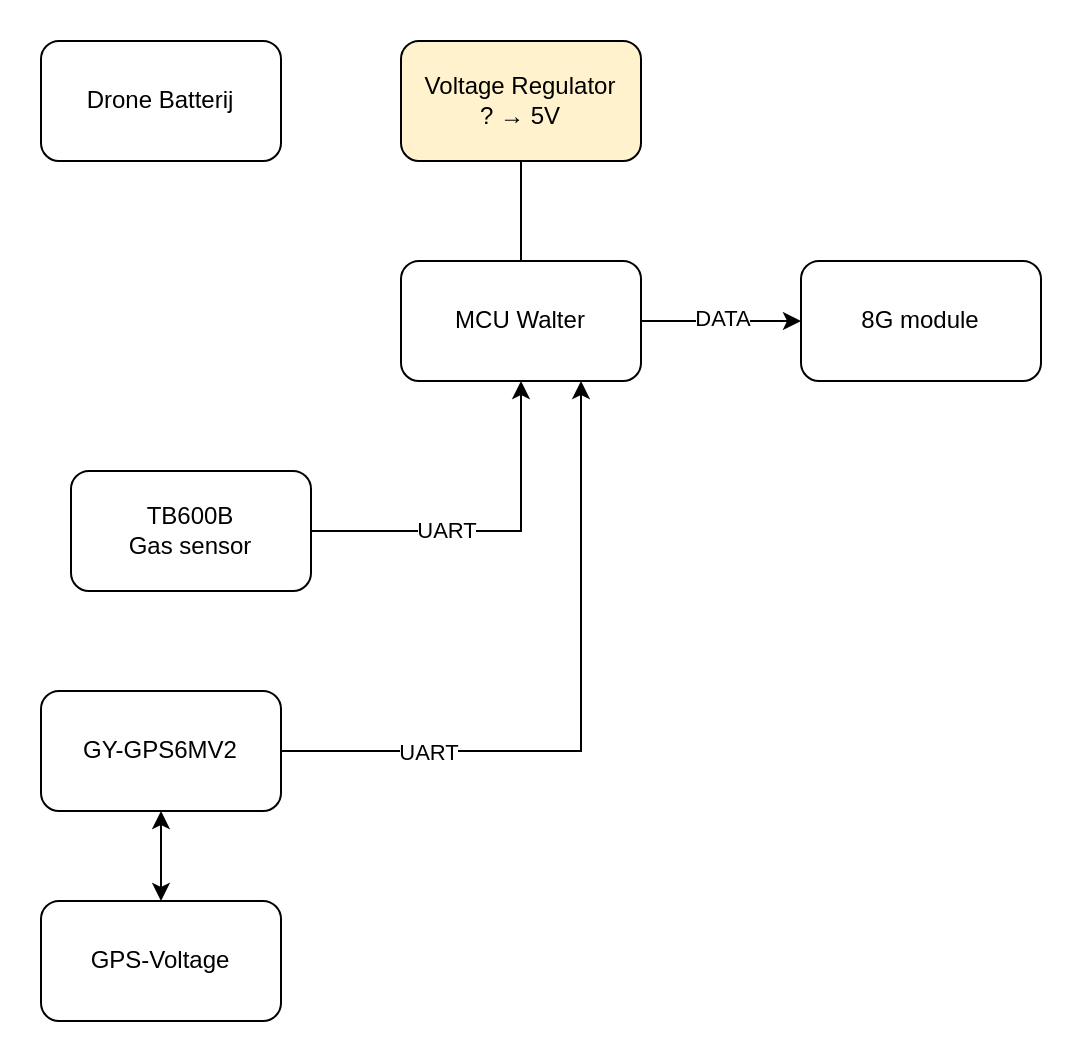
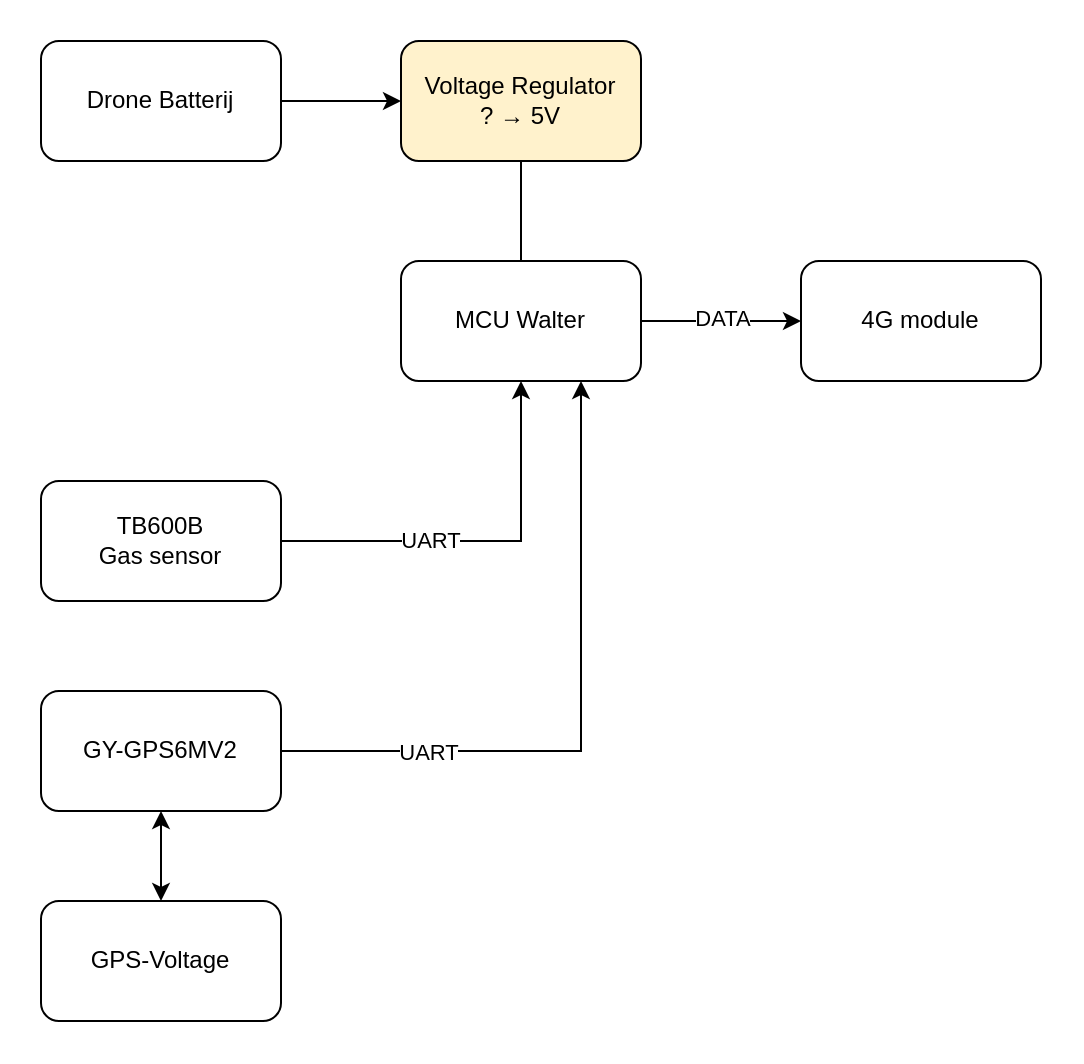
none -> (334, 101)
(921, 321) -> (921, 321)
(191, 531) -> (161, 541)
